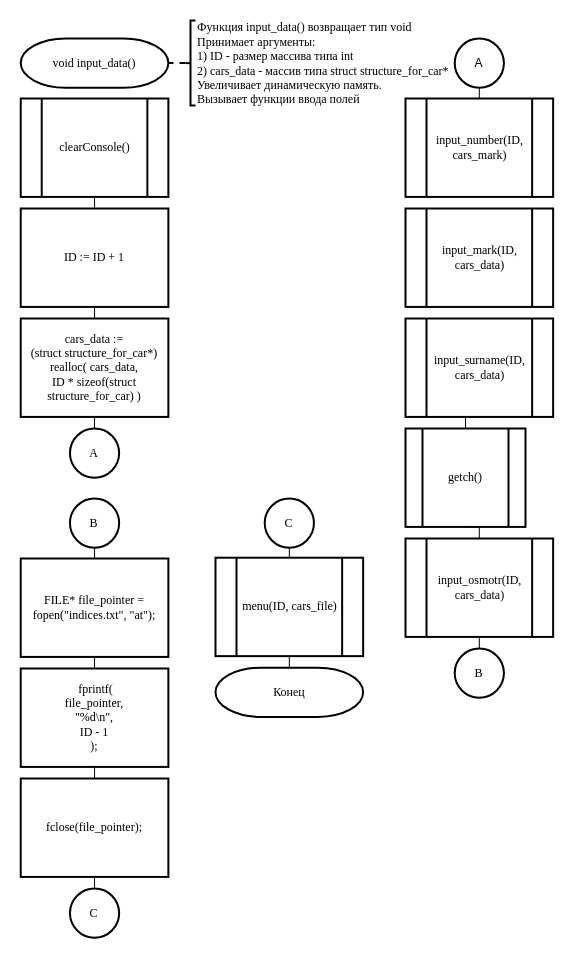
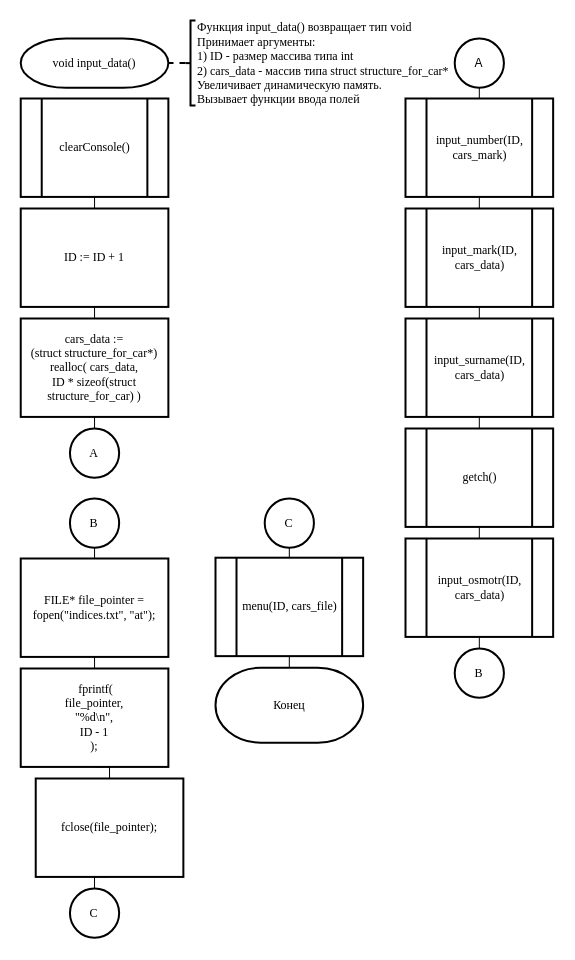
none -> (479, 202)
none -> (479, 312)
(466, 478) -> (479, 478)
(289, 692) -> (289, 705)
(95, 828) -> (110, 828)
